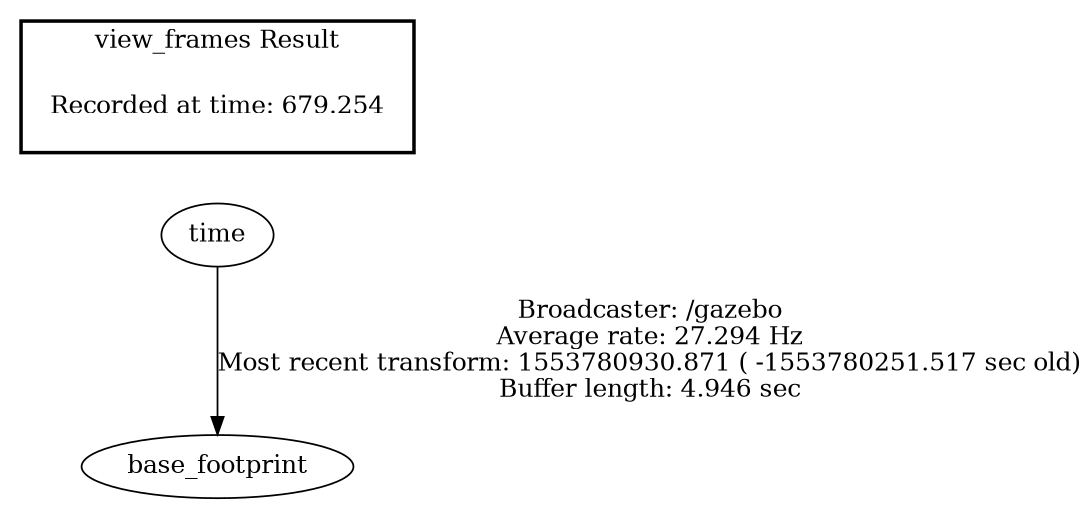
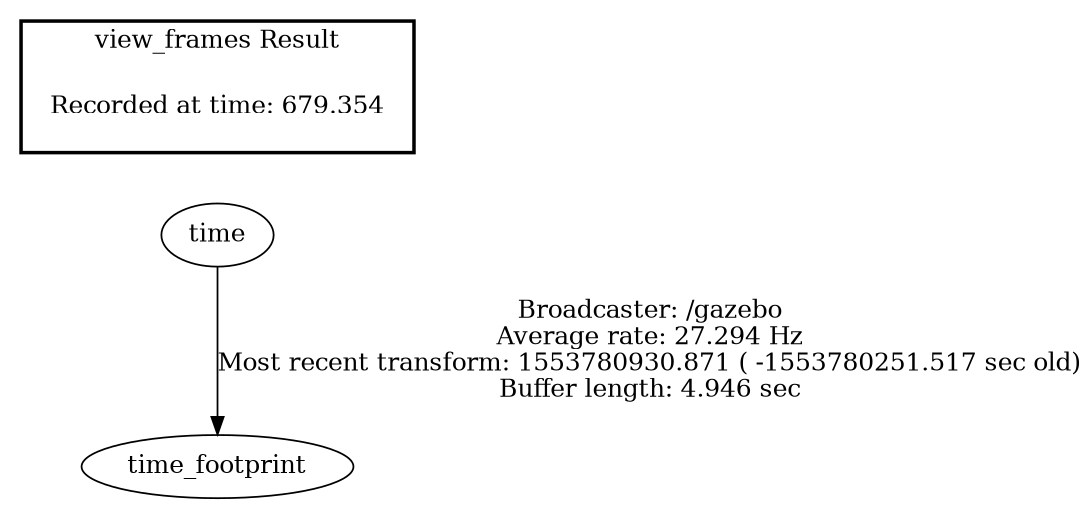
(218, 107) -> (218, 107)
(218, 467) -> (218, 467)
